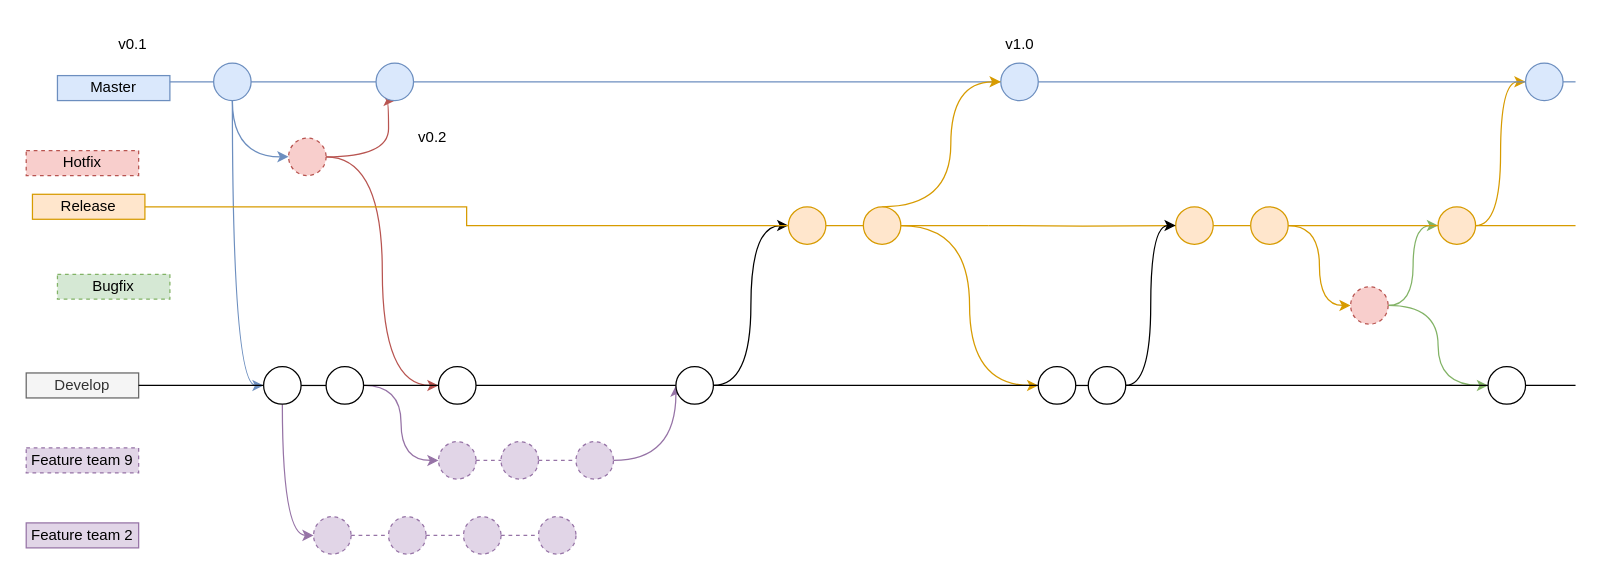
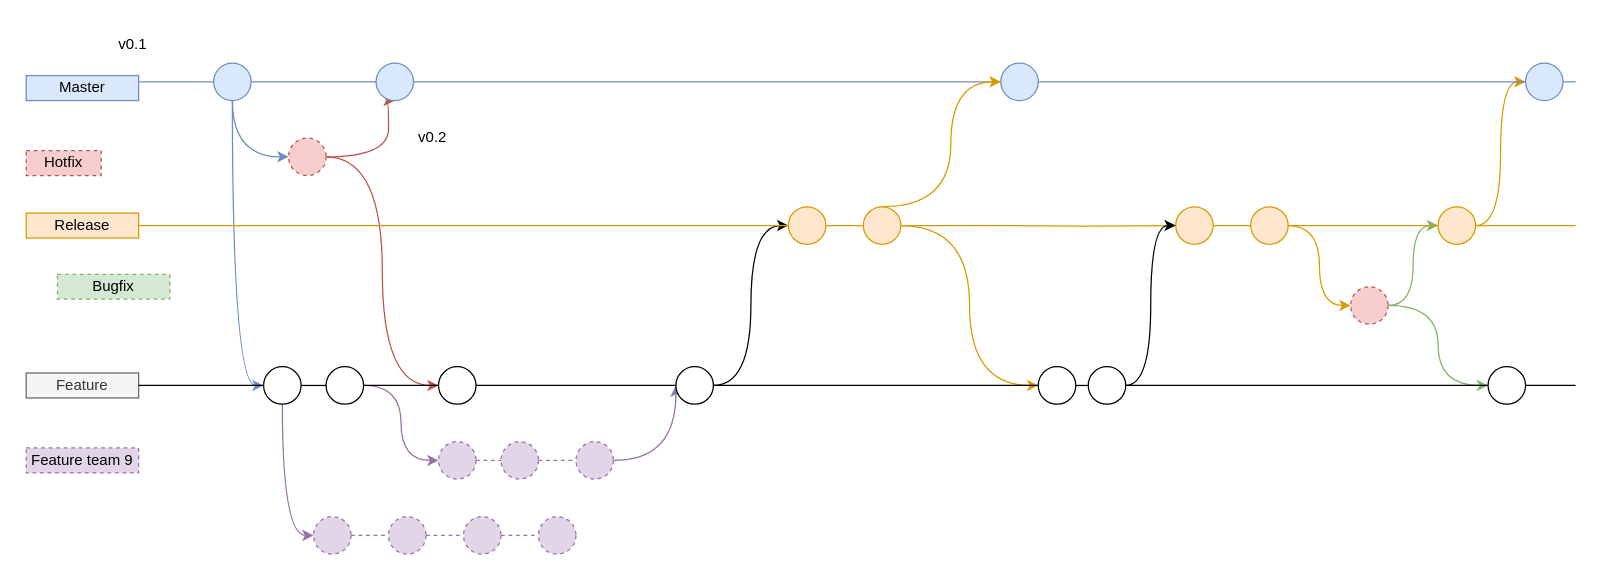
(1019, 44) -> none
(113, 88) -> (82, 88)
(82, 163) -> (63, 163)
(88, 207) -> (82, 226)
(82, 386) -> (82, 386)
(82, 536) -> none
